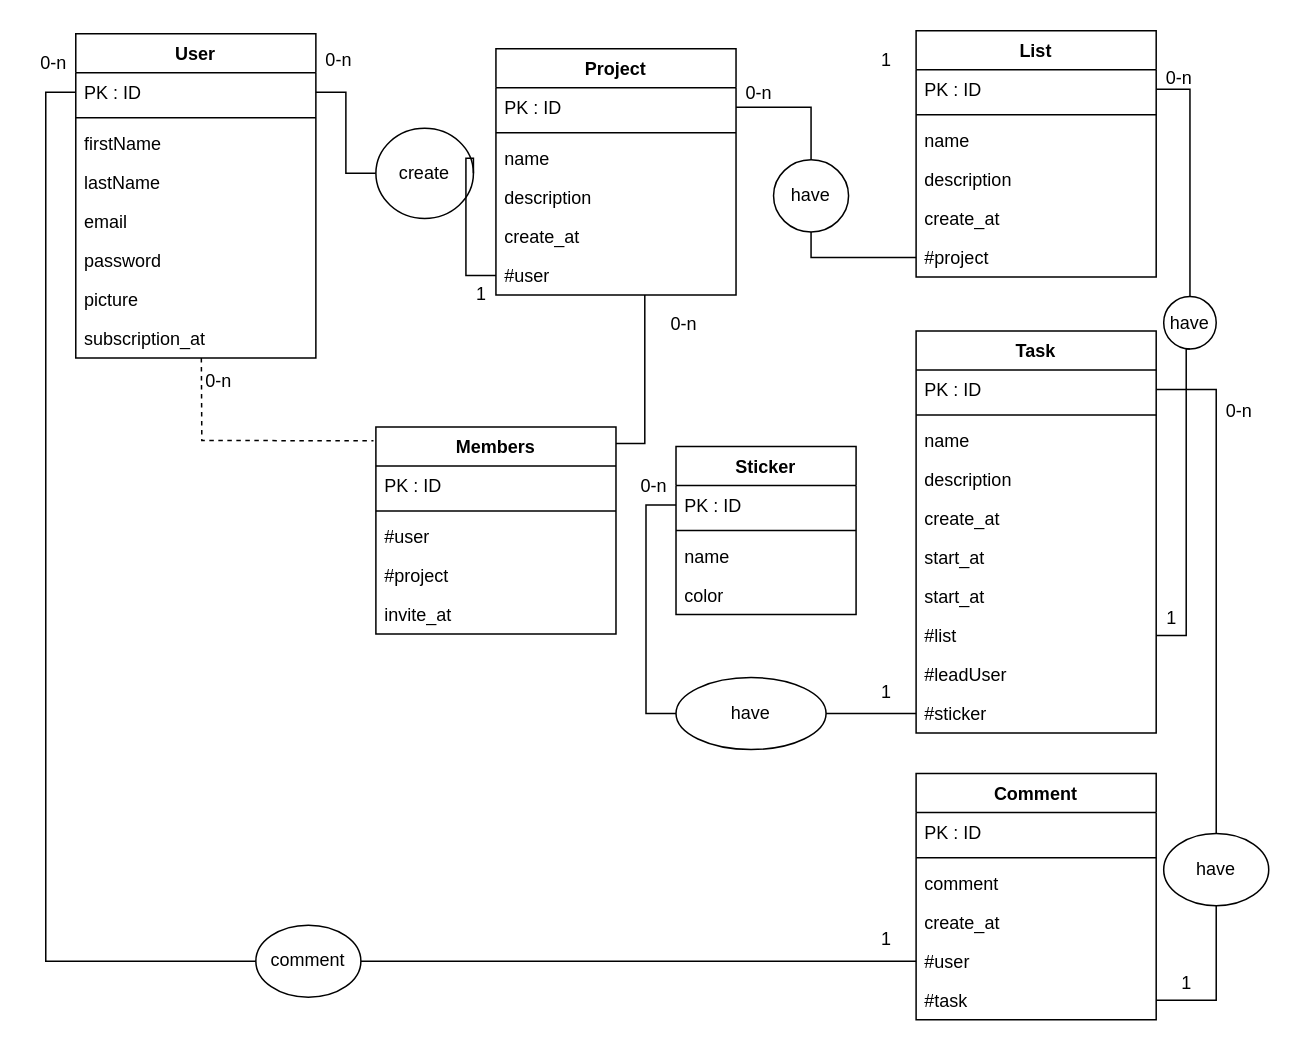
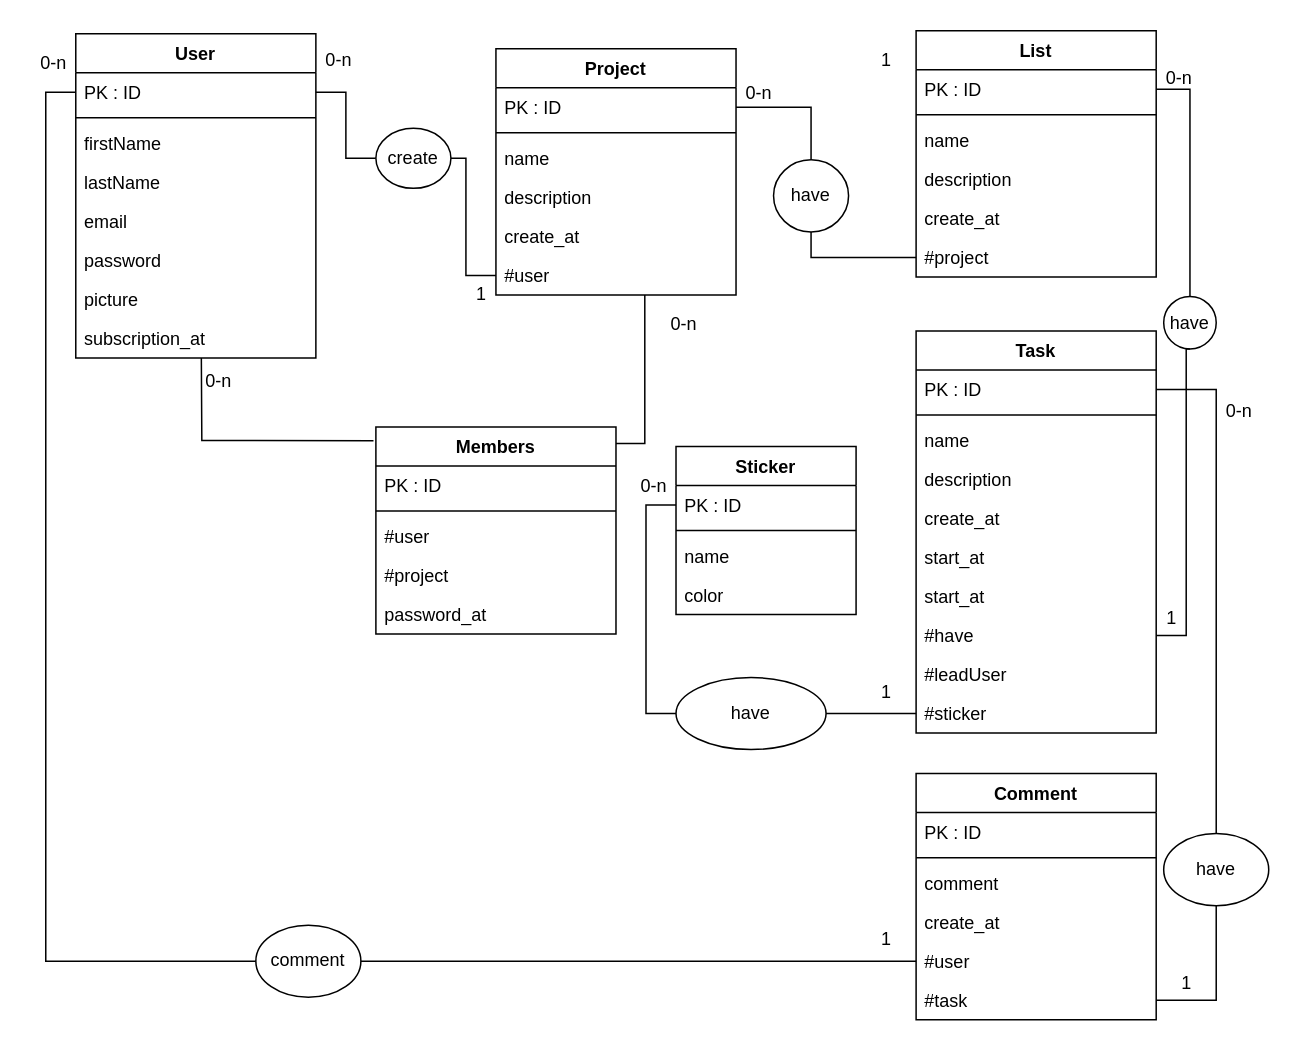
(425, 173) -> (413, 158)
(246, 440) -> (246, 440)
(425, 615) -> (439, 615)
(945, 636) -> (949, 636)
